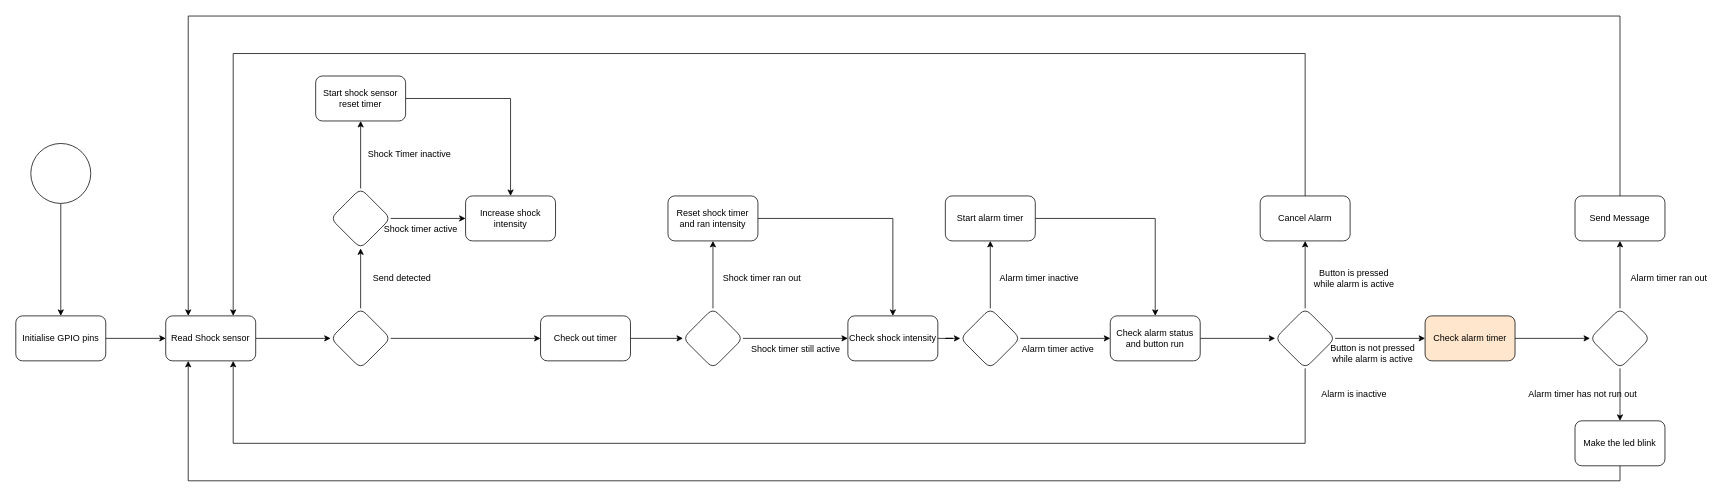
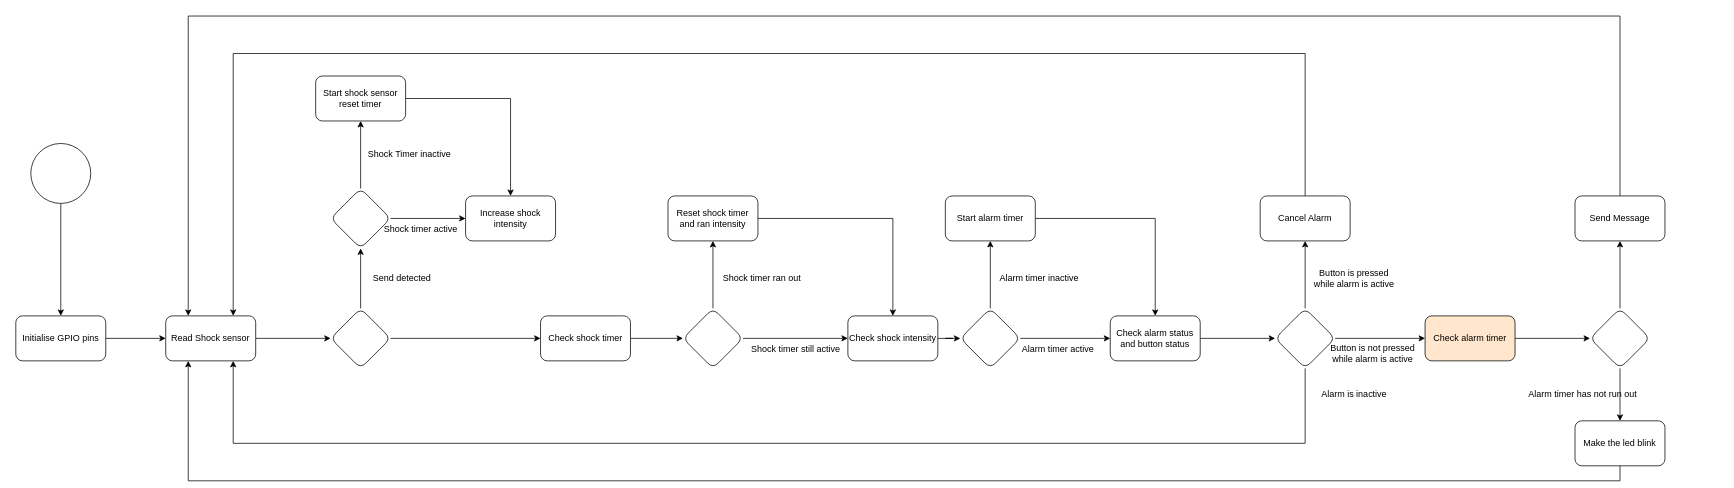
(1669, 279) -> none
(585, 339) -> (585, 339)
(1155, 339) -> (1155, 339)
